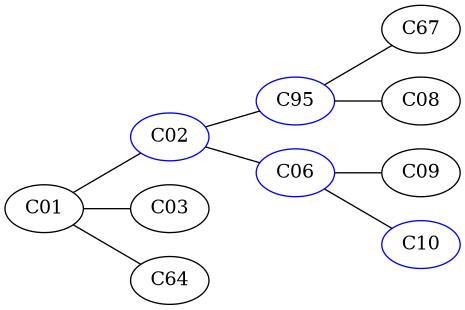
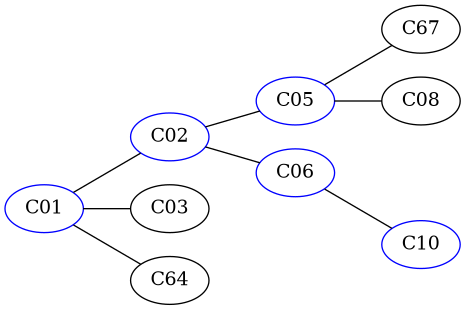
(295, 101) -> (295, 101)
(421, 173) -> none
(44, 209) -> (44, 209)
